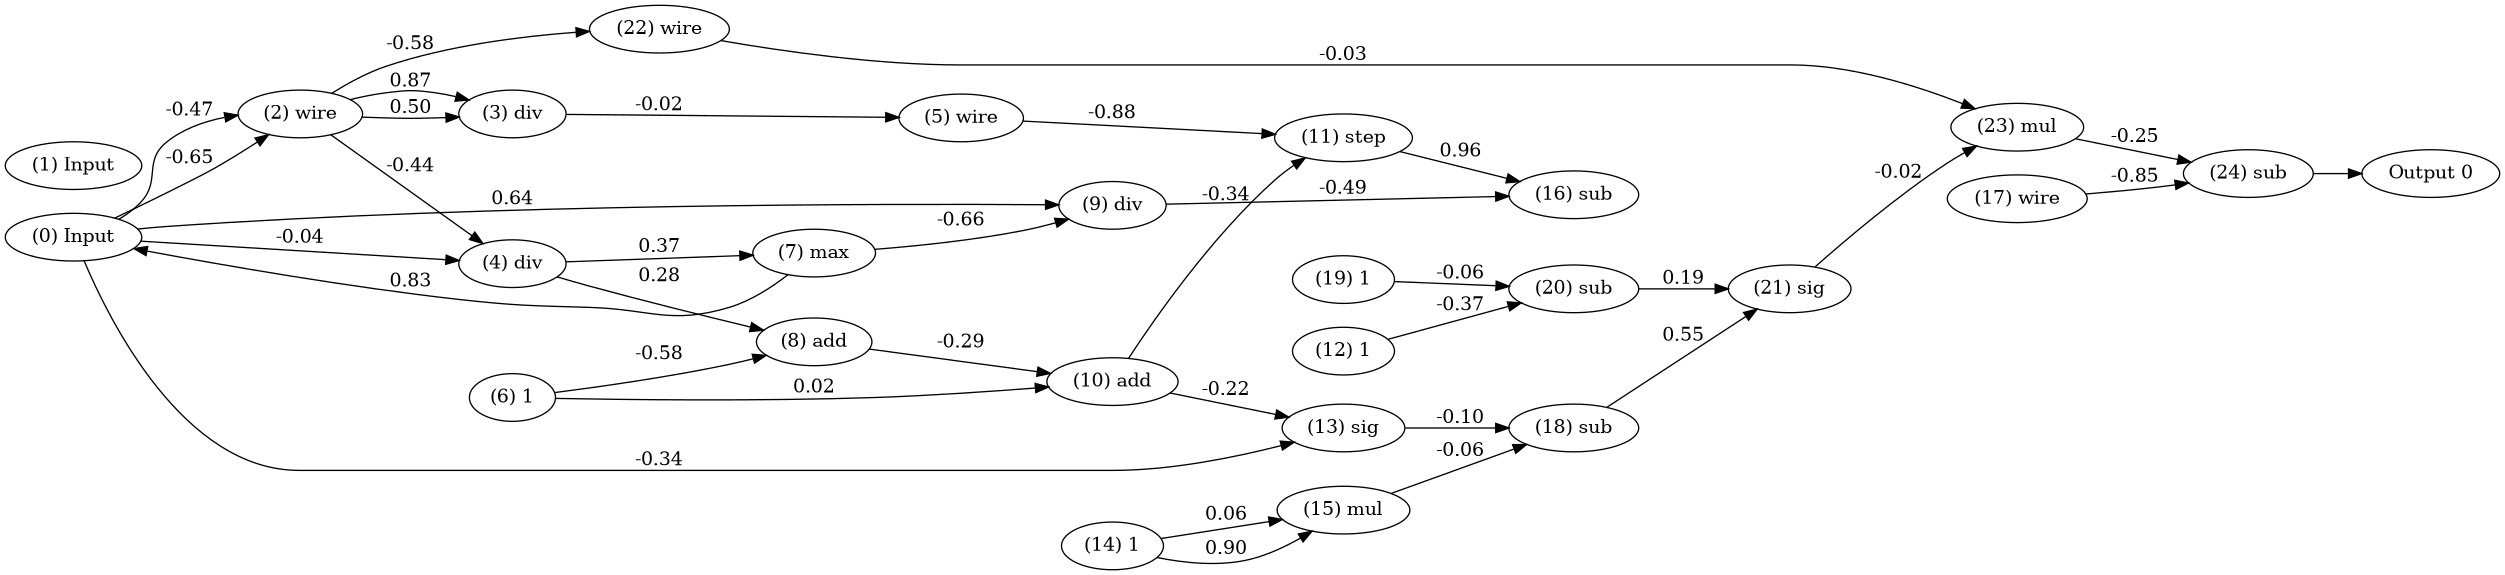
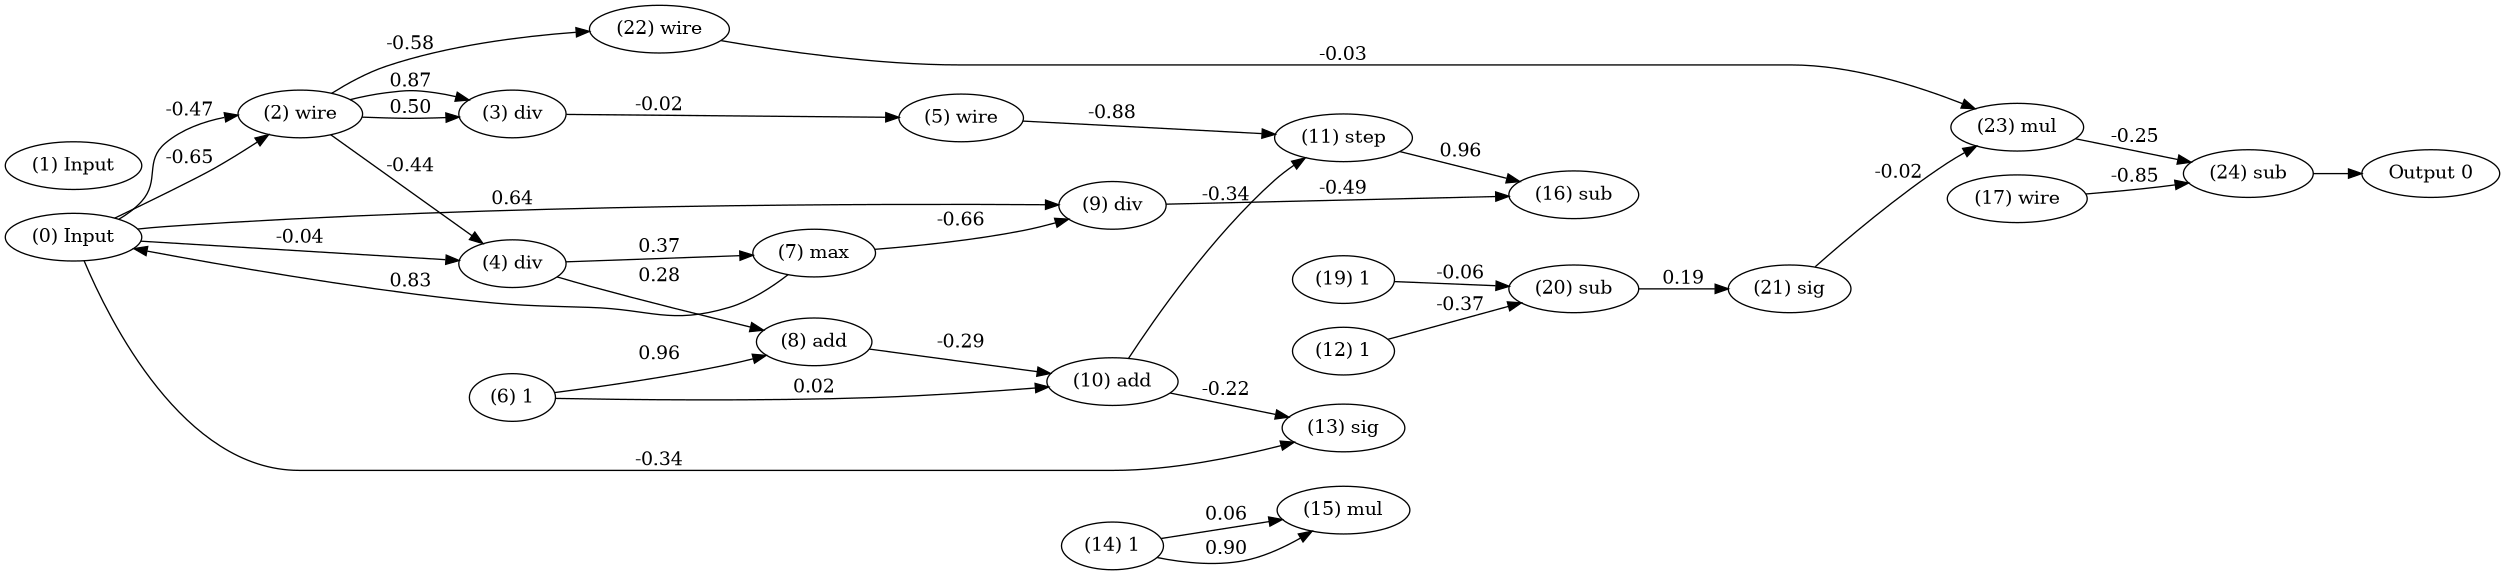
(659, 354) -> (659, 354)
(1574, 428) -> none
